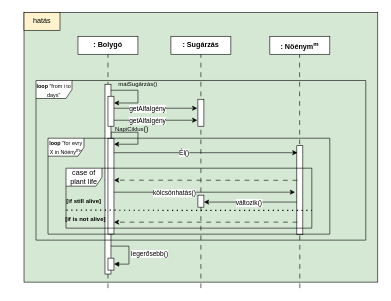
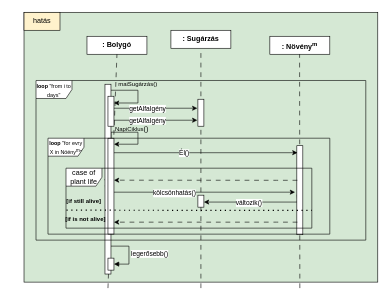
(108, 45) -> (117, 45)
(201, 45) -> (201, 39)
(300, 45) -> (300, 45)
